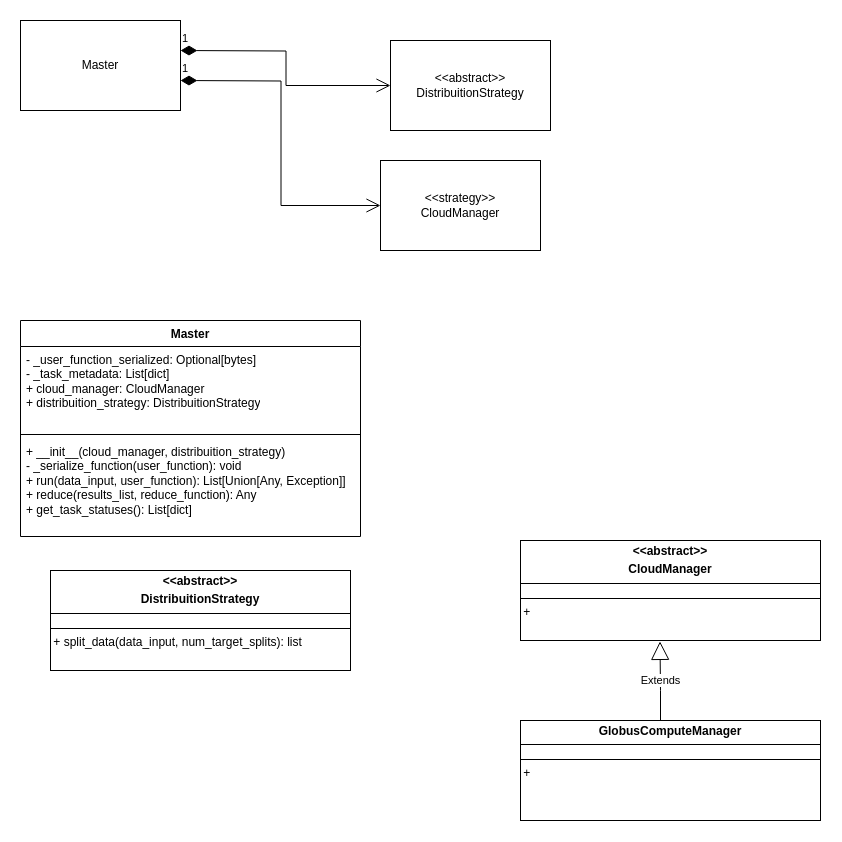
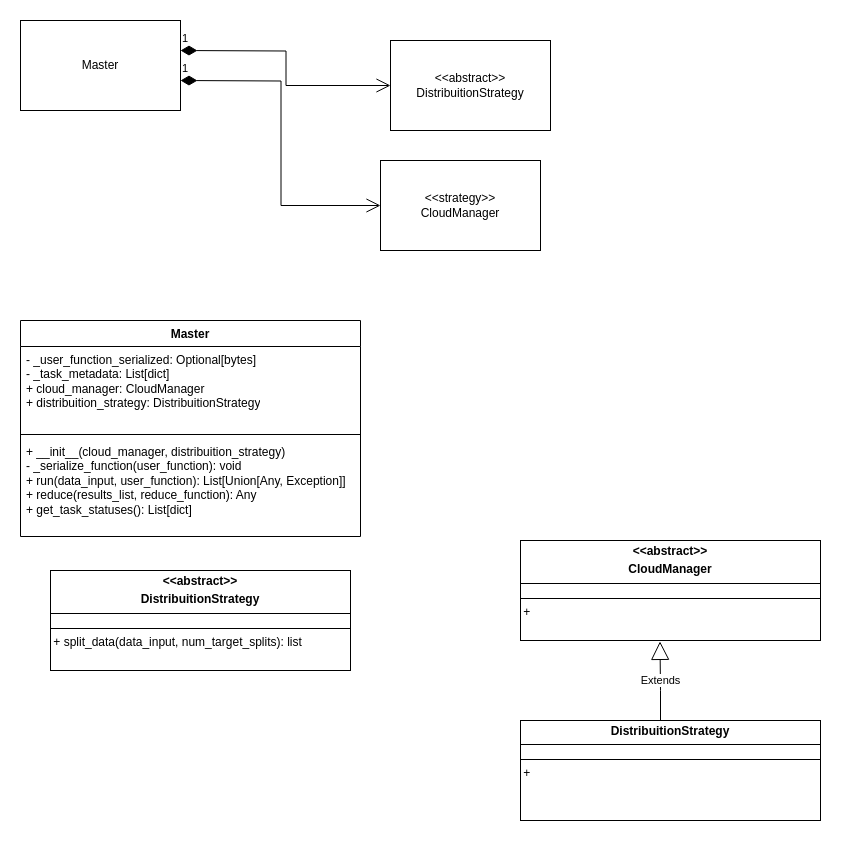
(586, 735) -> (585, 735)
